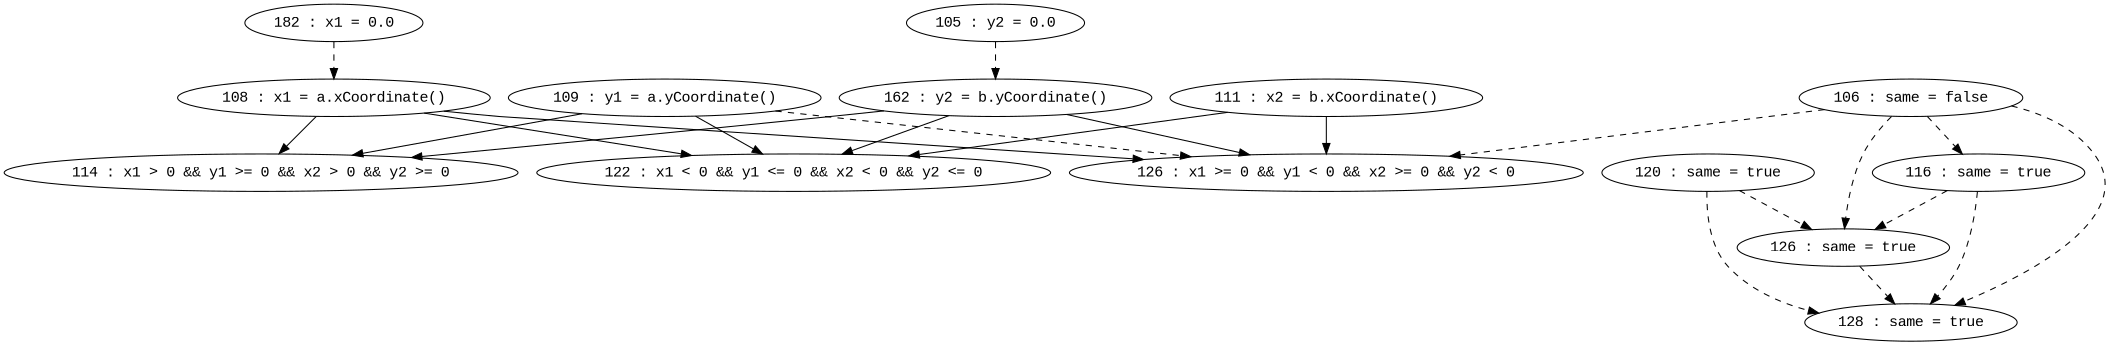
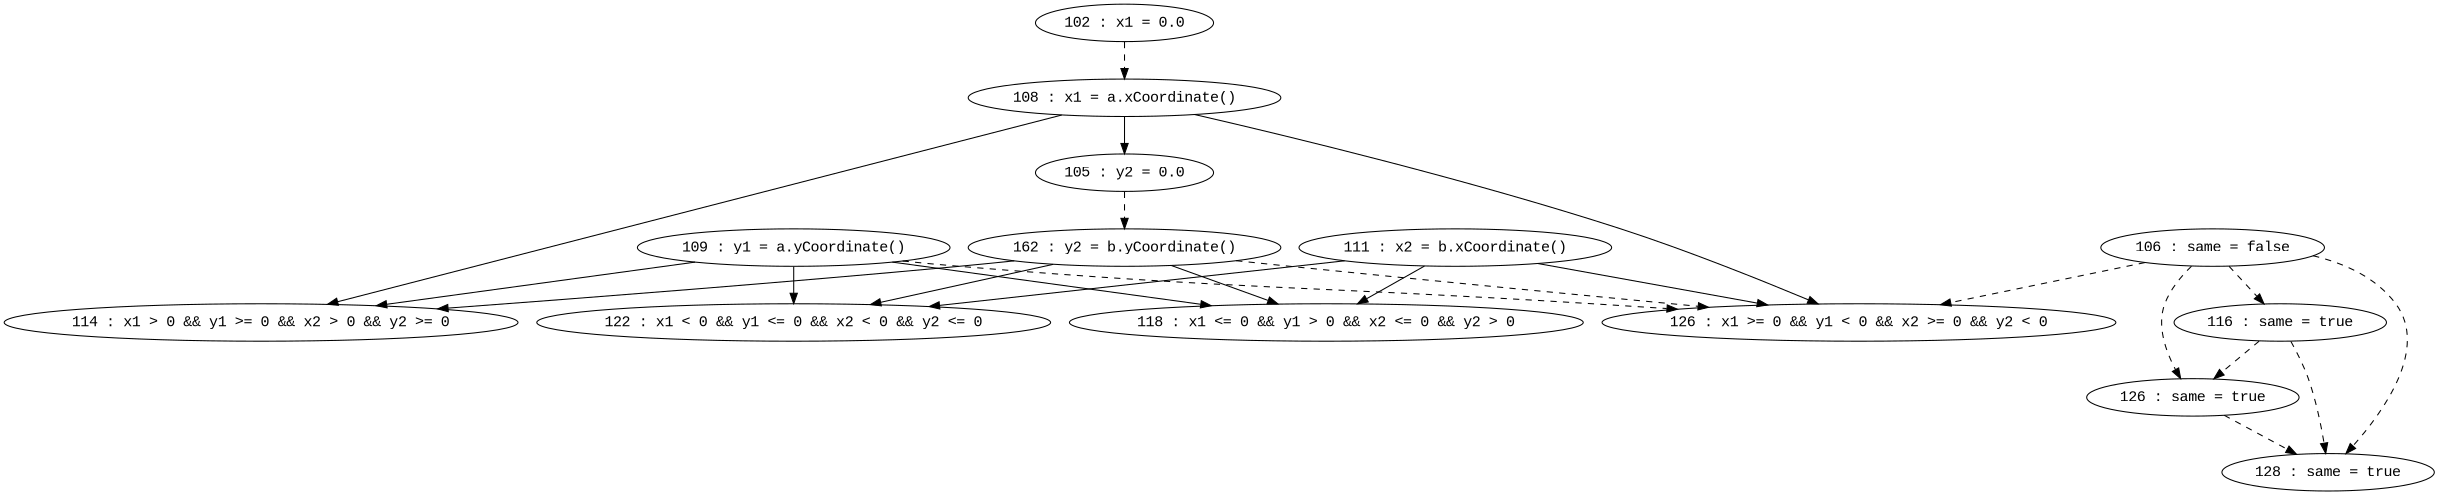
(334, 23) -> (1125, 23)
(553, 133) -> (1125, 130)
(1153, 134) -> (1467, 284)
(1708, 173) -> none
none -> (1326, 322)
